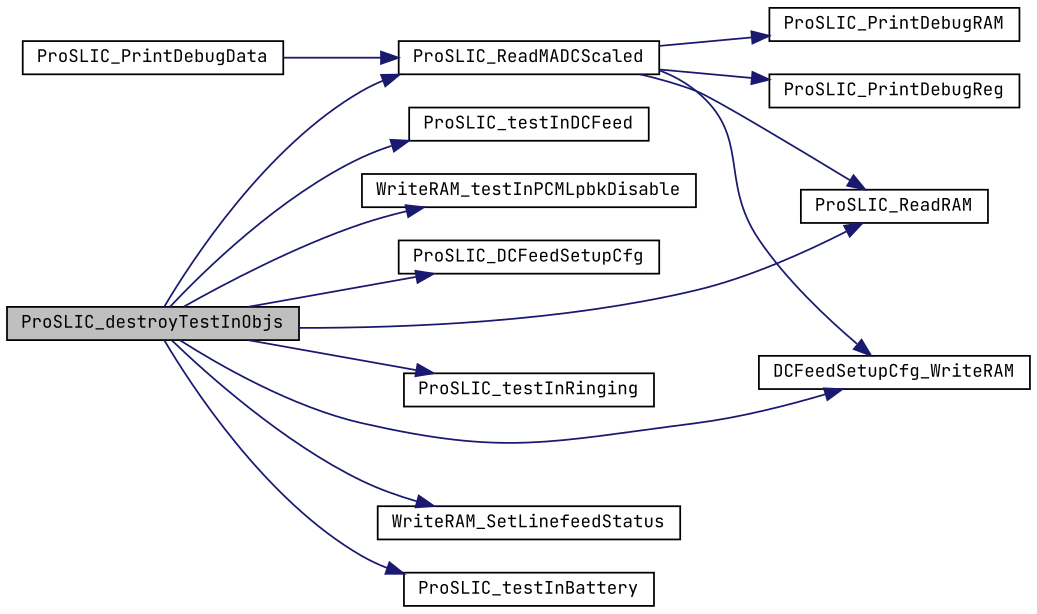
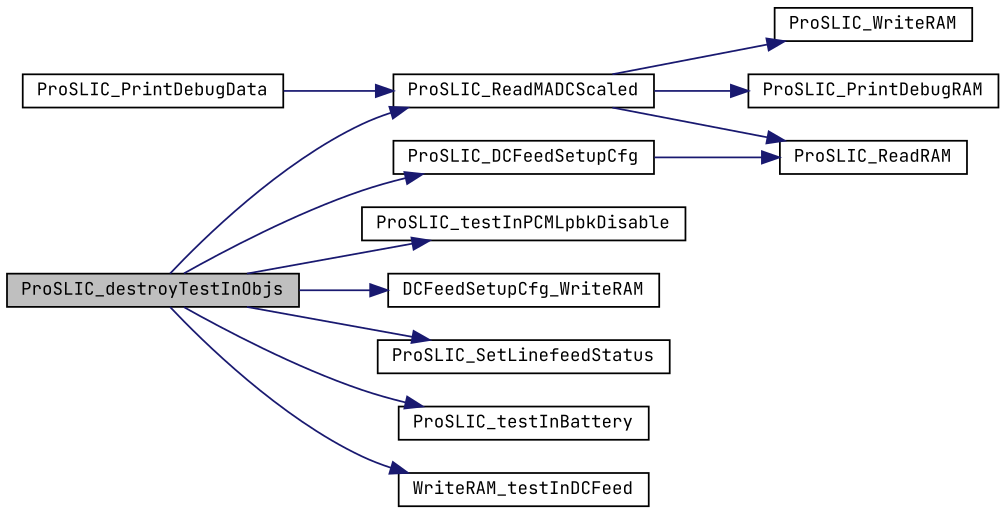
(894, 91) -> (873, 24)
(529, 124) -> (524, 490)
(529, 191) -> (524, 224)
(745, 212) -> none
(579, 311) -> (708, 157)
(529, 390) -> none
(529, 523) -> (524, 357)
